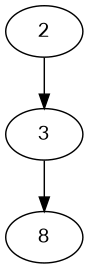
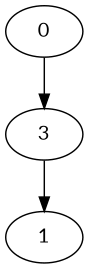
(44, 31) -> (44, 31)
(44, 237) -> (44, 237)
